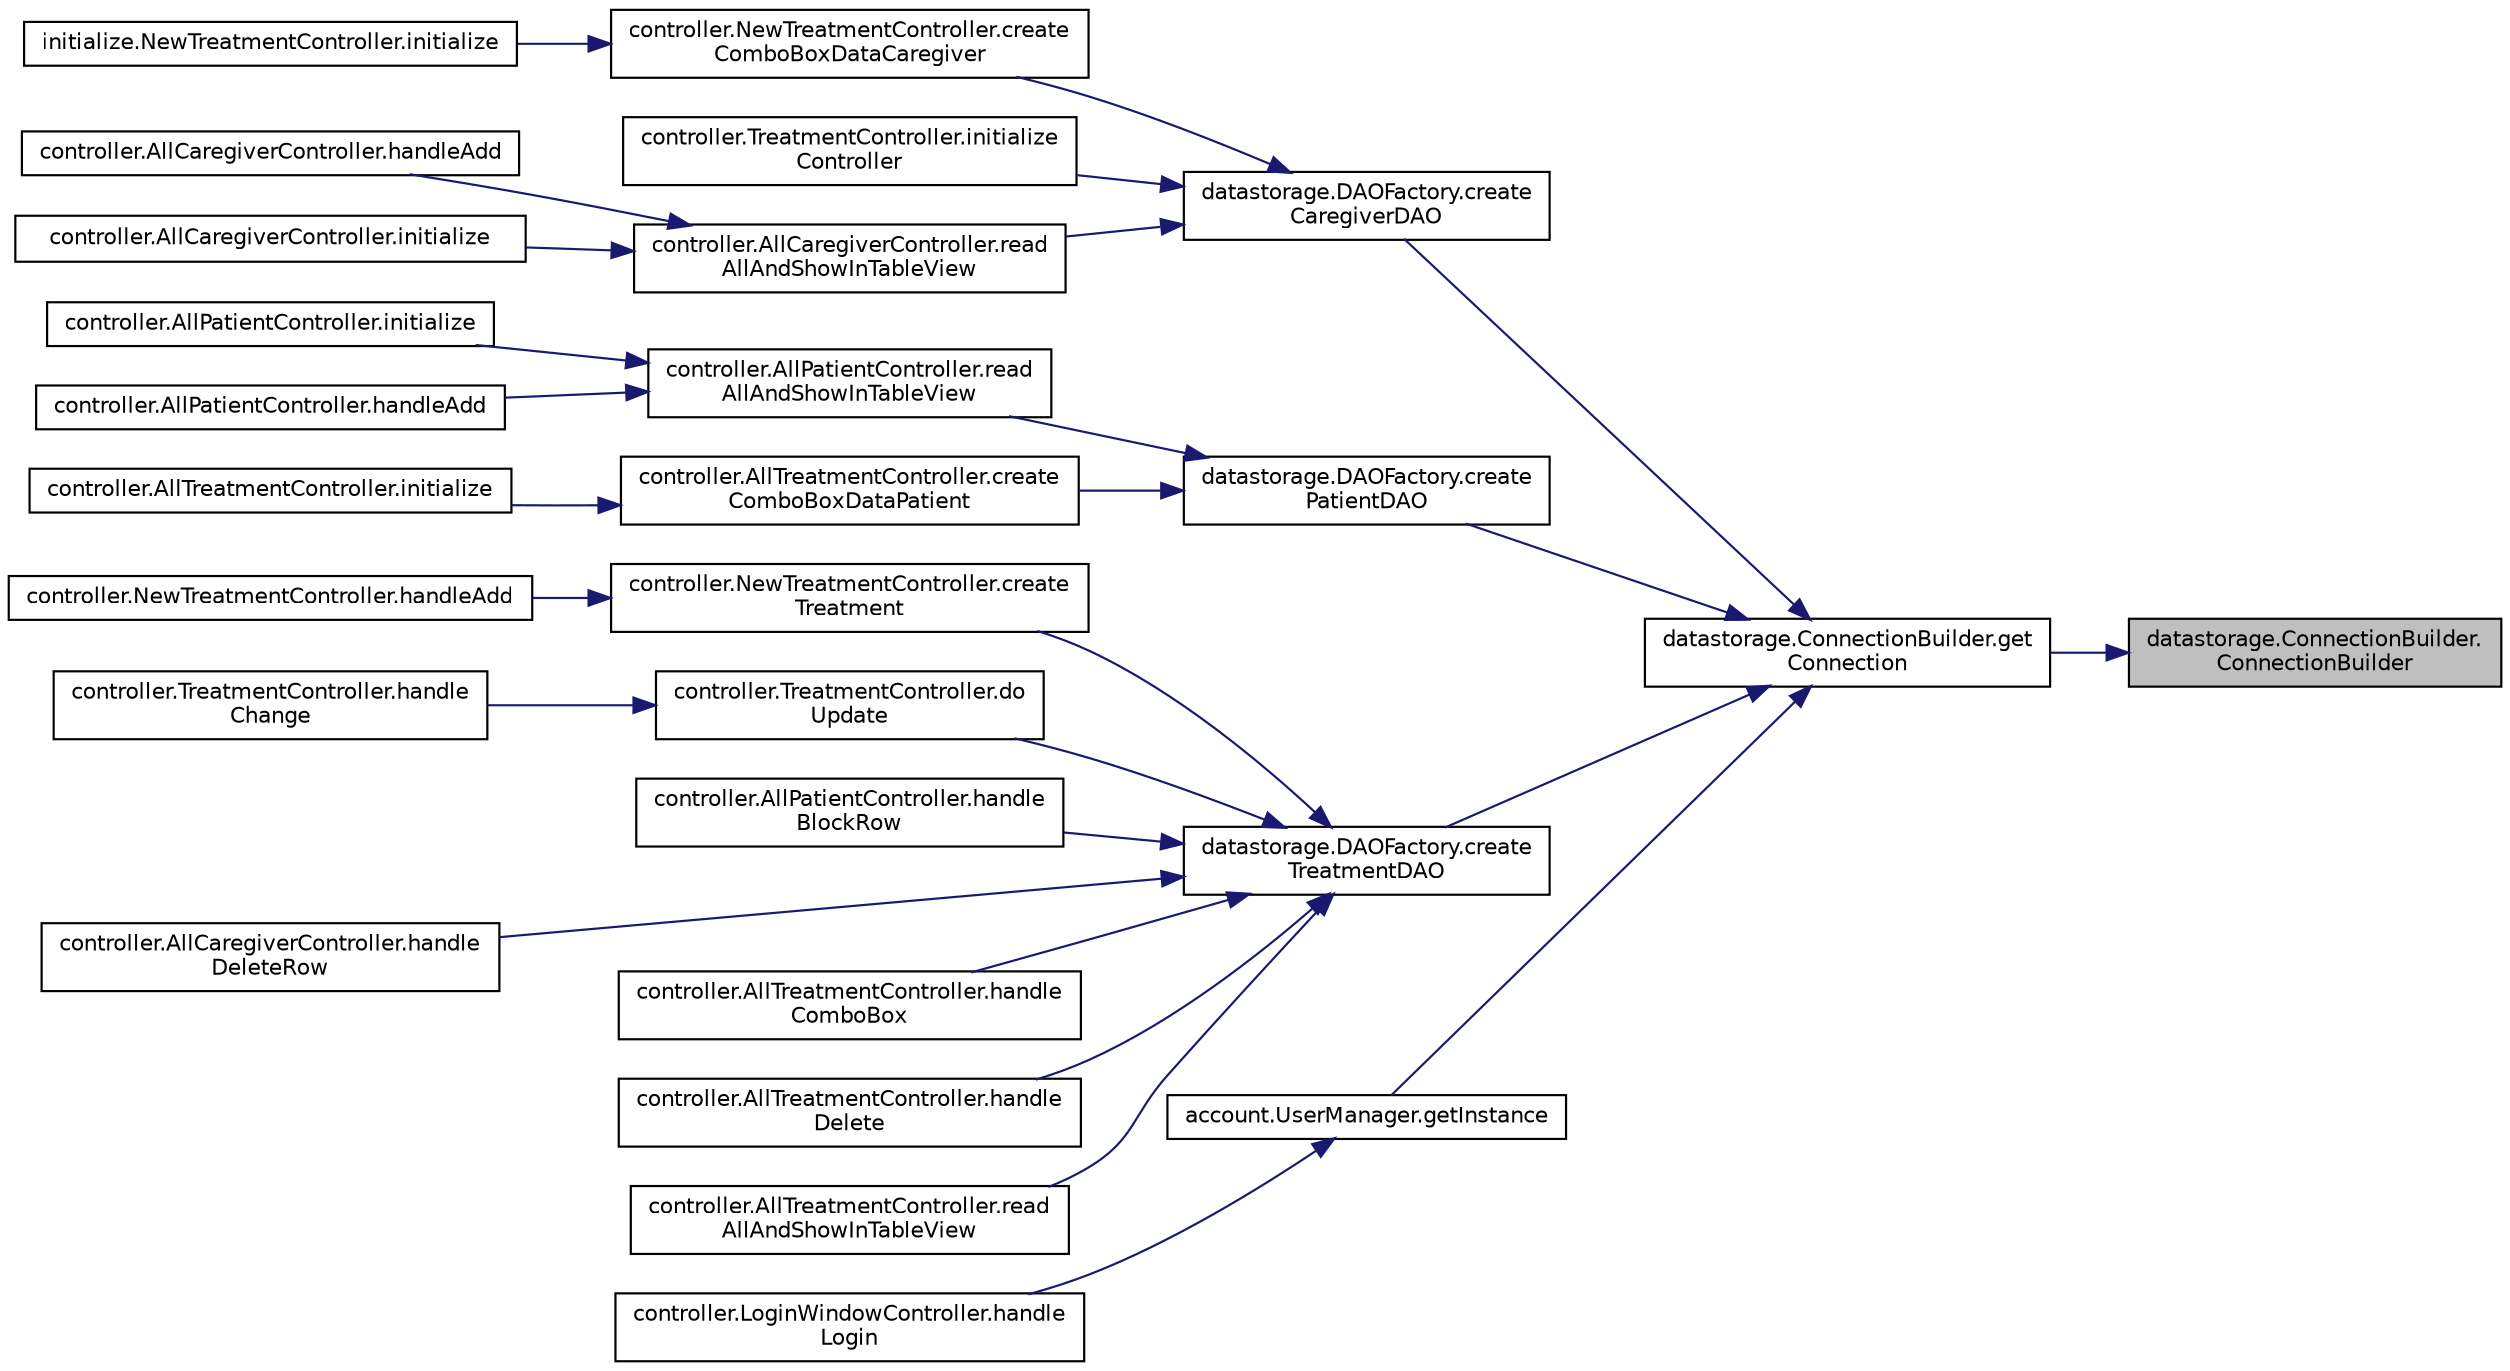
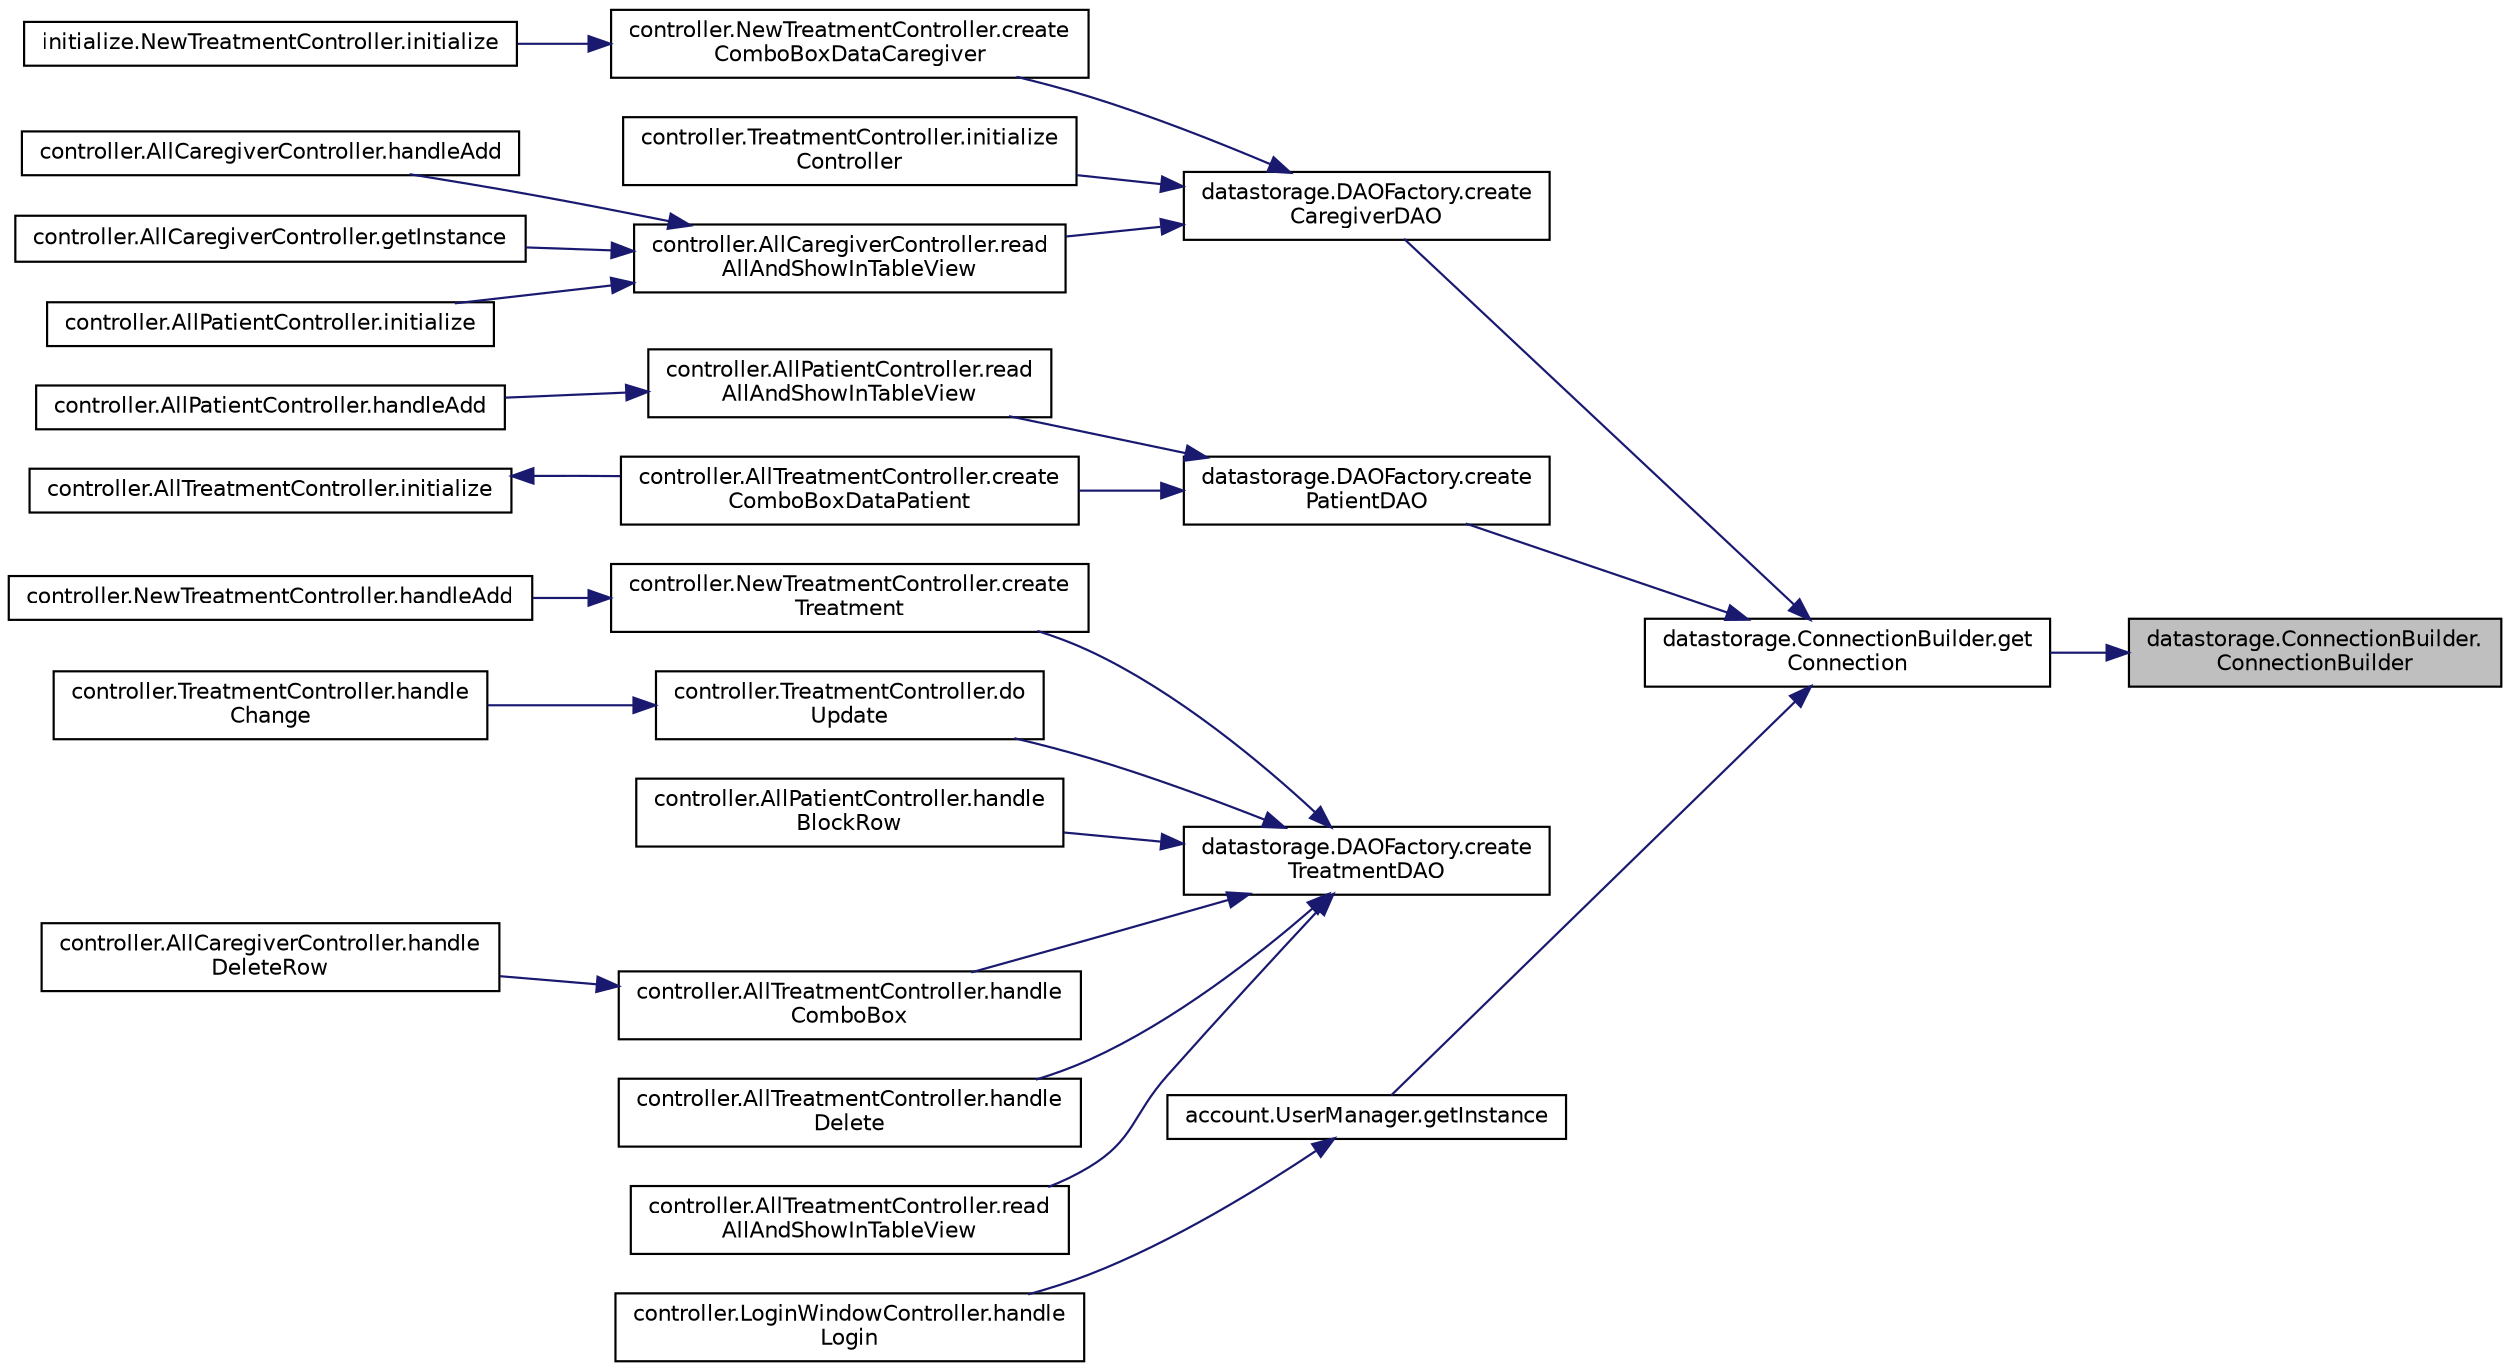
(270, 239) -> (270, 239)
(551, 353) -> (533, 294)
(555, 505) -> (577, 476)
(1597, 761) -> none
(831, 908) -> (548, 980)
